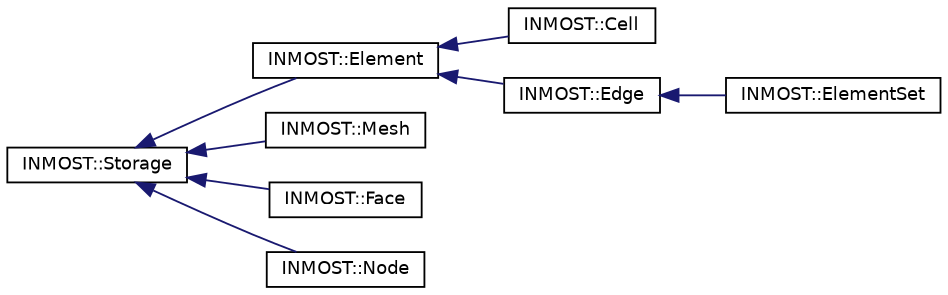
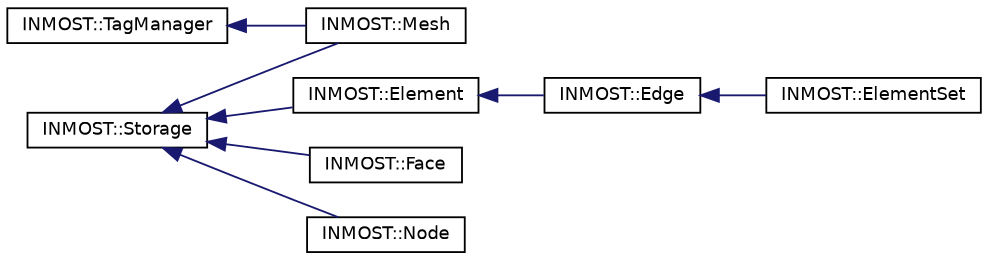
none -> (117, 26)
(582, 26) -> none
